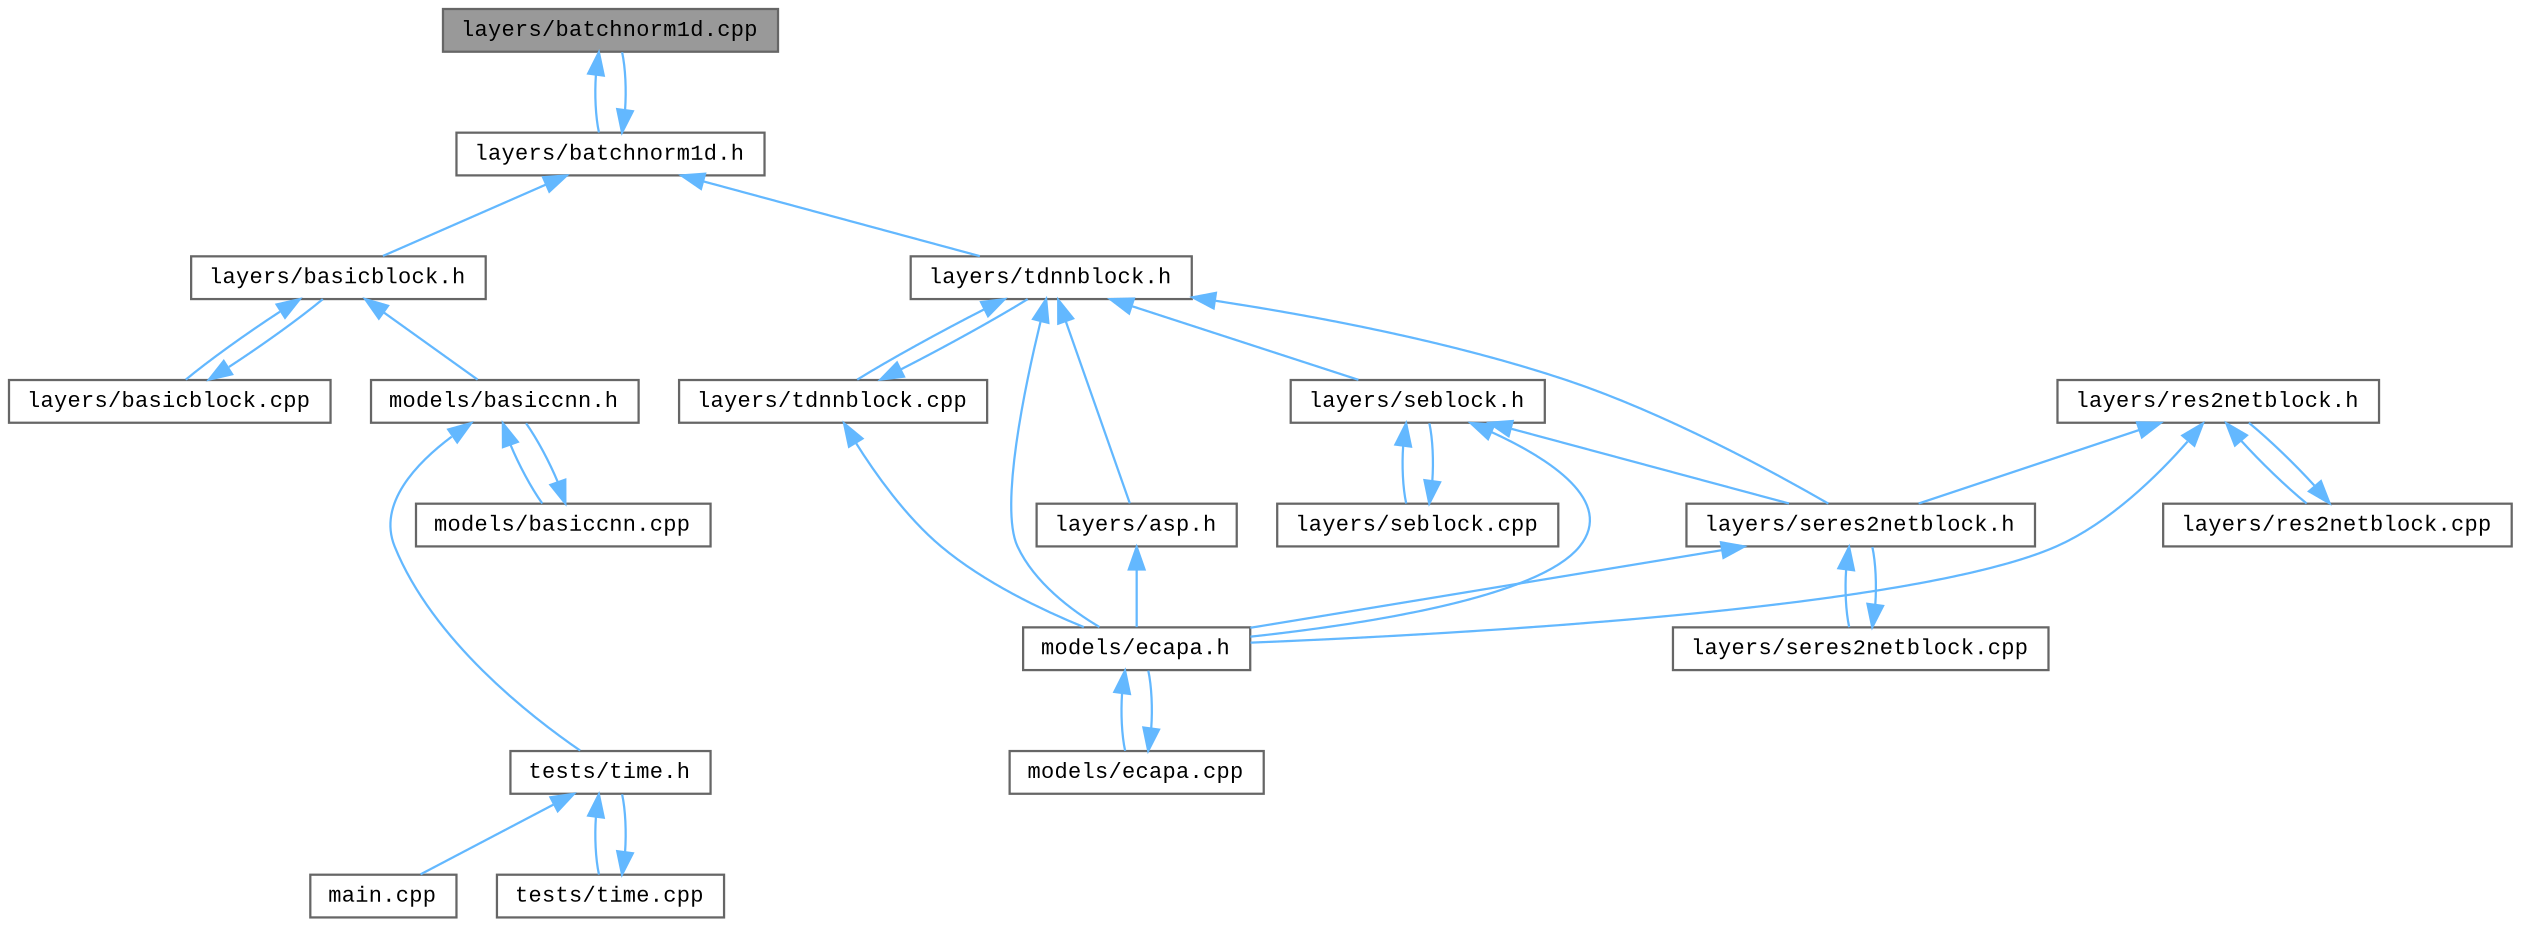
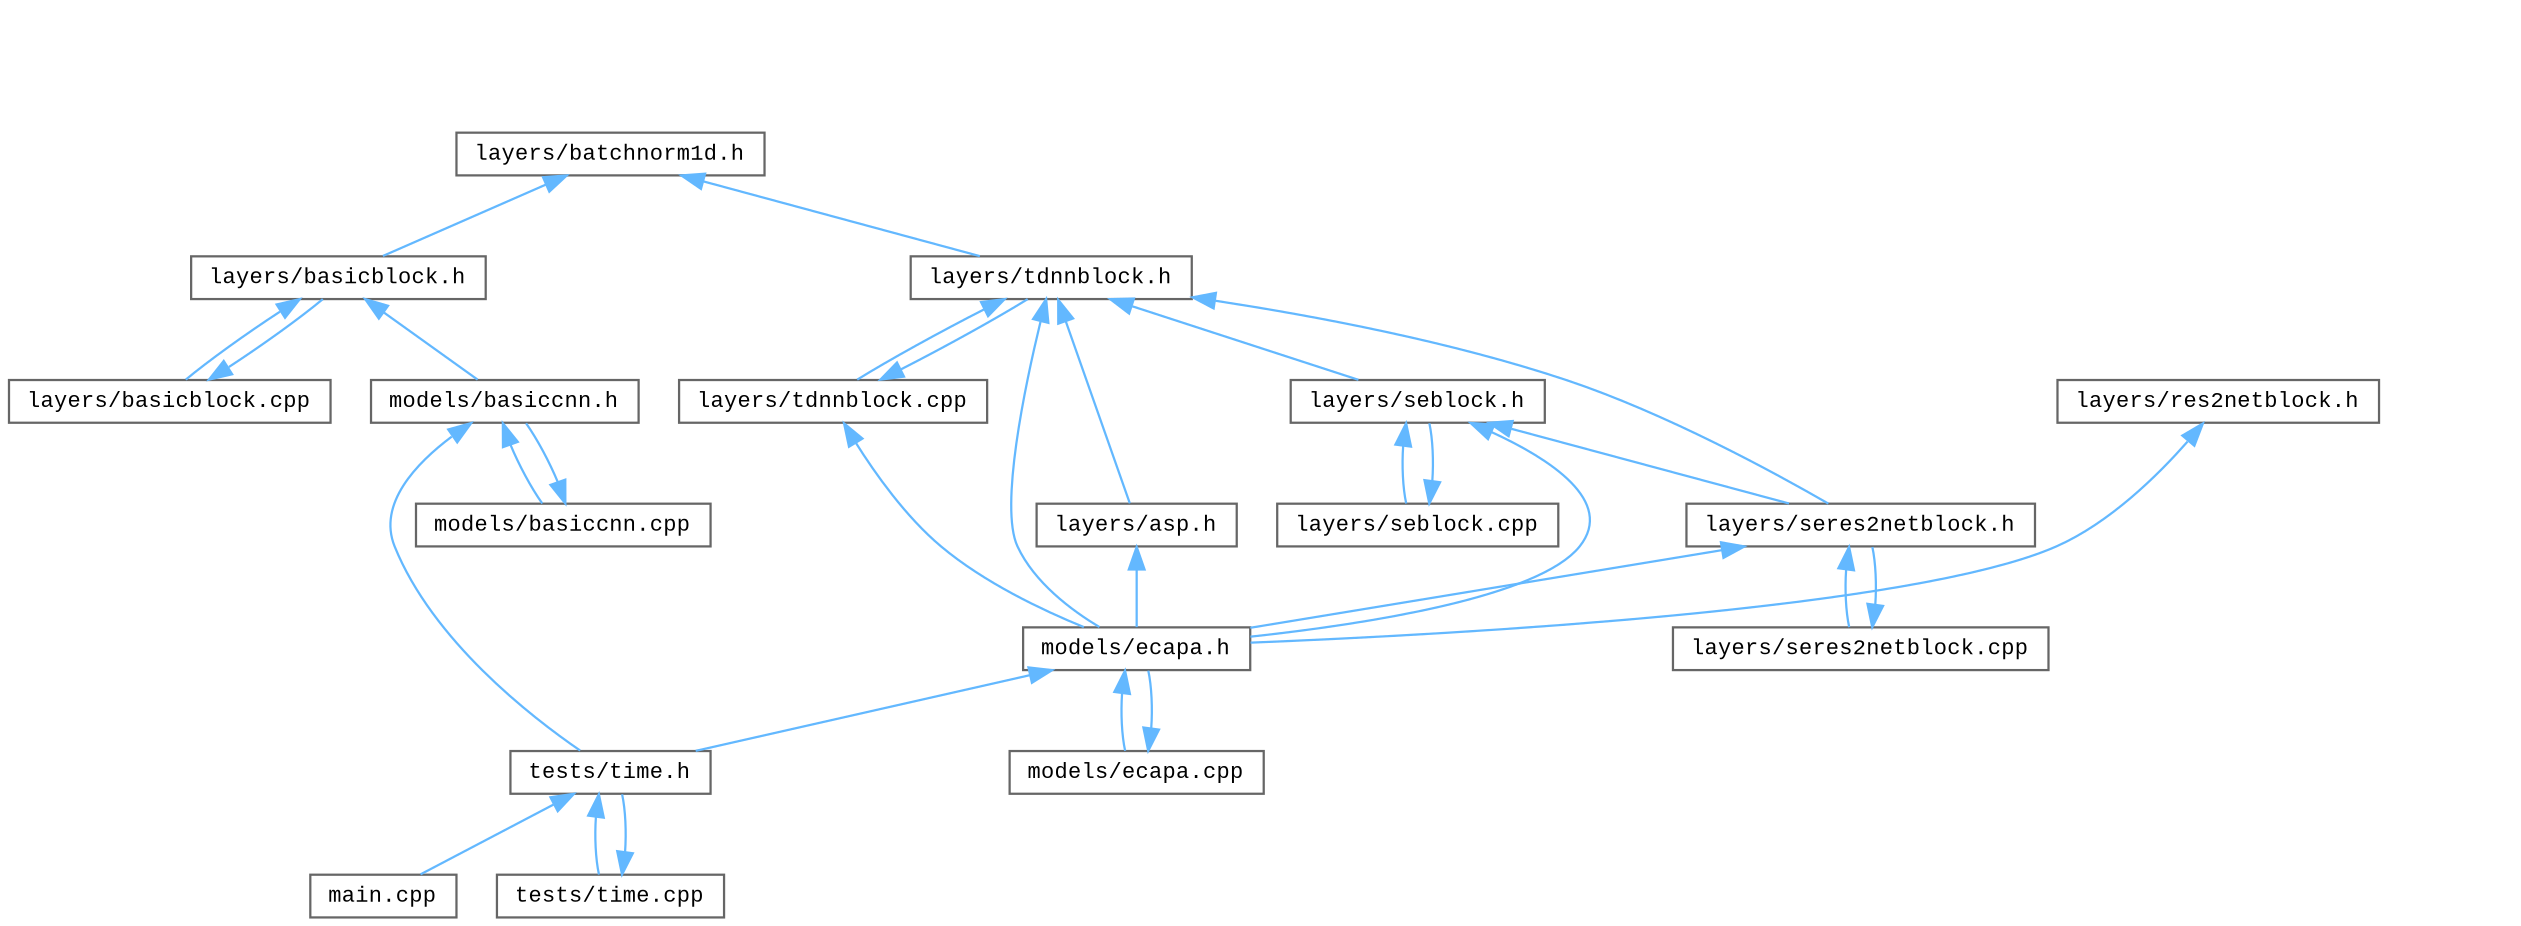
(610, 30) -> none
(2029, 467) -> none
(2337, 525) -> none
none -> (863, 713)
